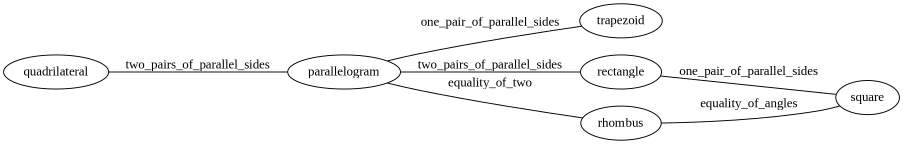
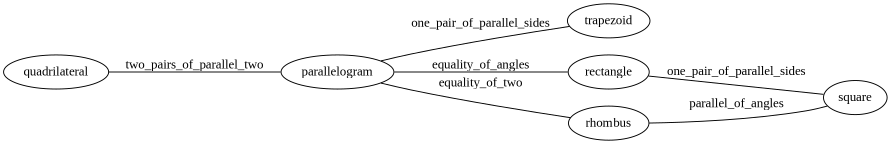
(198, 65) -> (195, 65)
(490, 65) -> (481, 65)
(749, 104) -> (737, 104)
